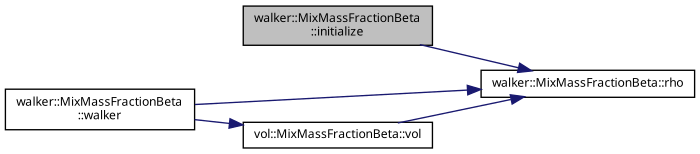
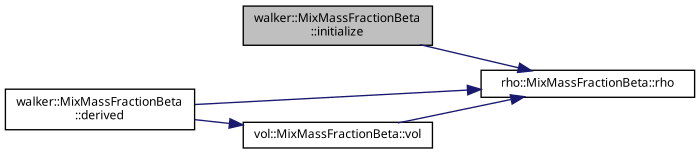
(588, 84) -> (588, 84)
(100, 109) -> (100, 109)
